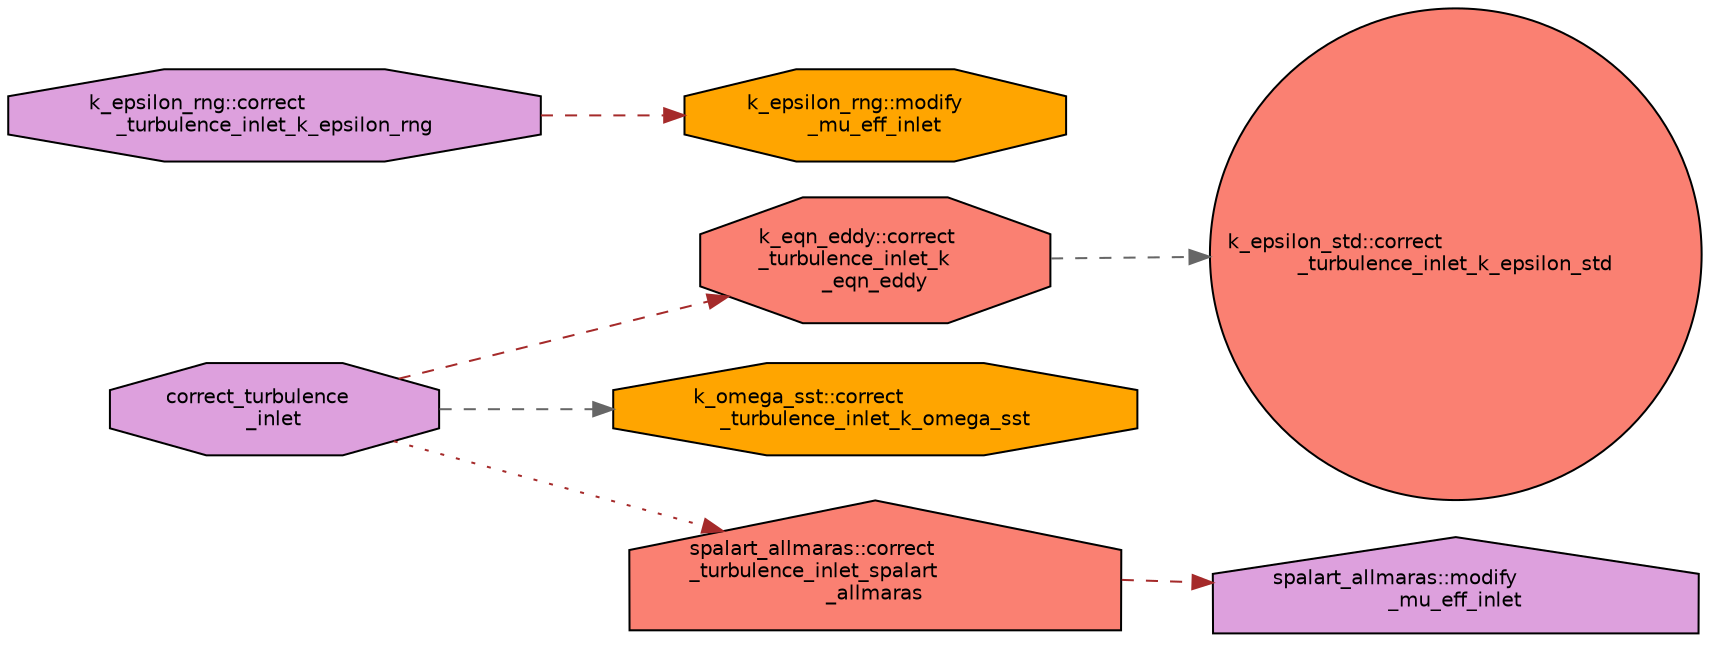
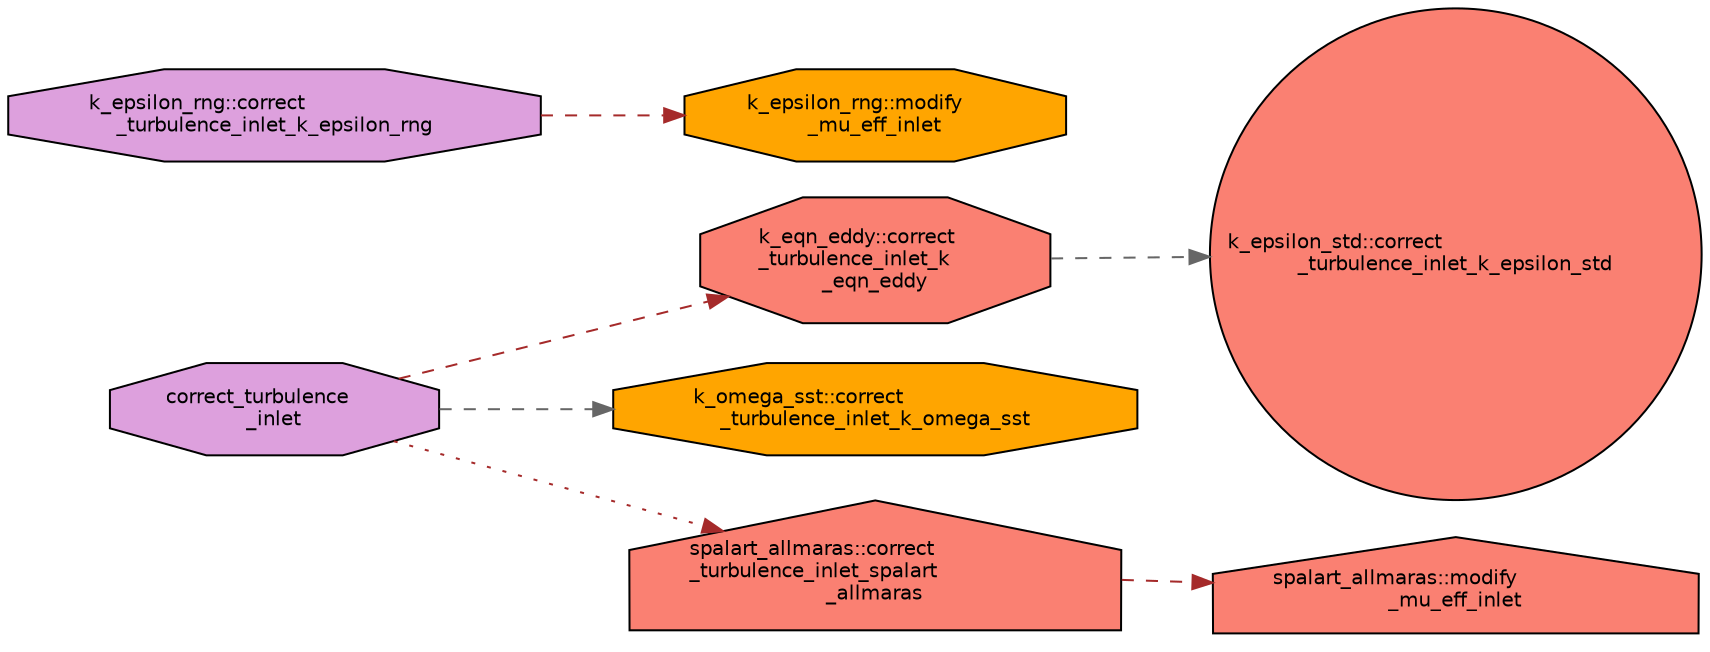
(1456, 590) -> (1456, 590)
